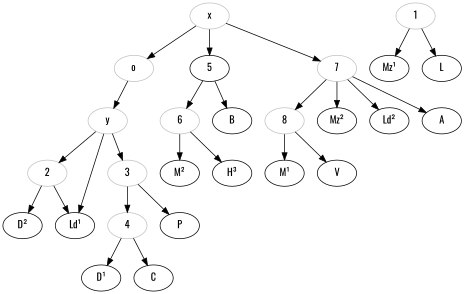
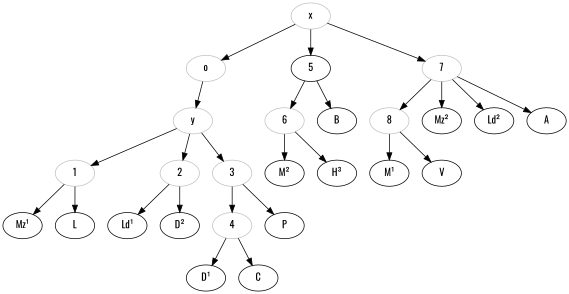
(92, 170) -> (137, 146)
